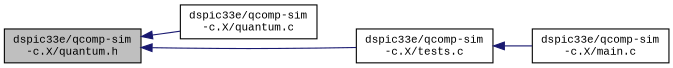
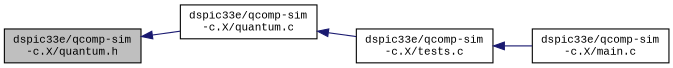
(254, 49) -> (342, 35)
